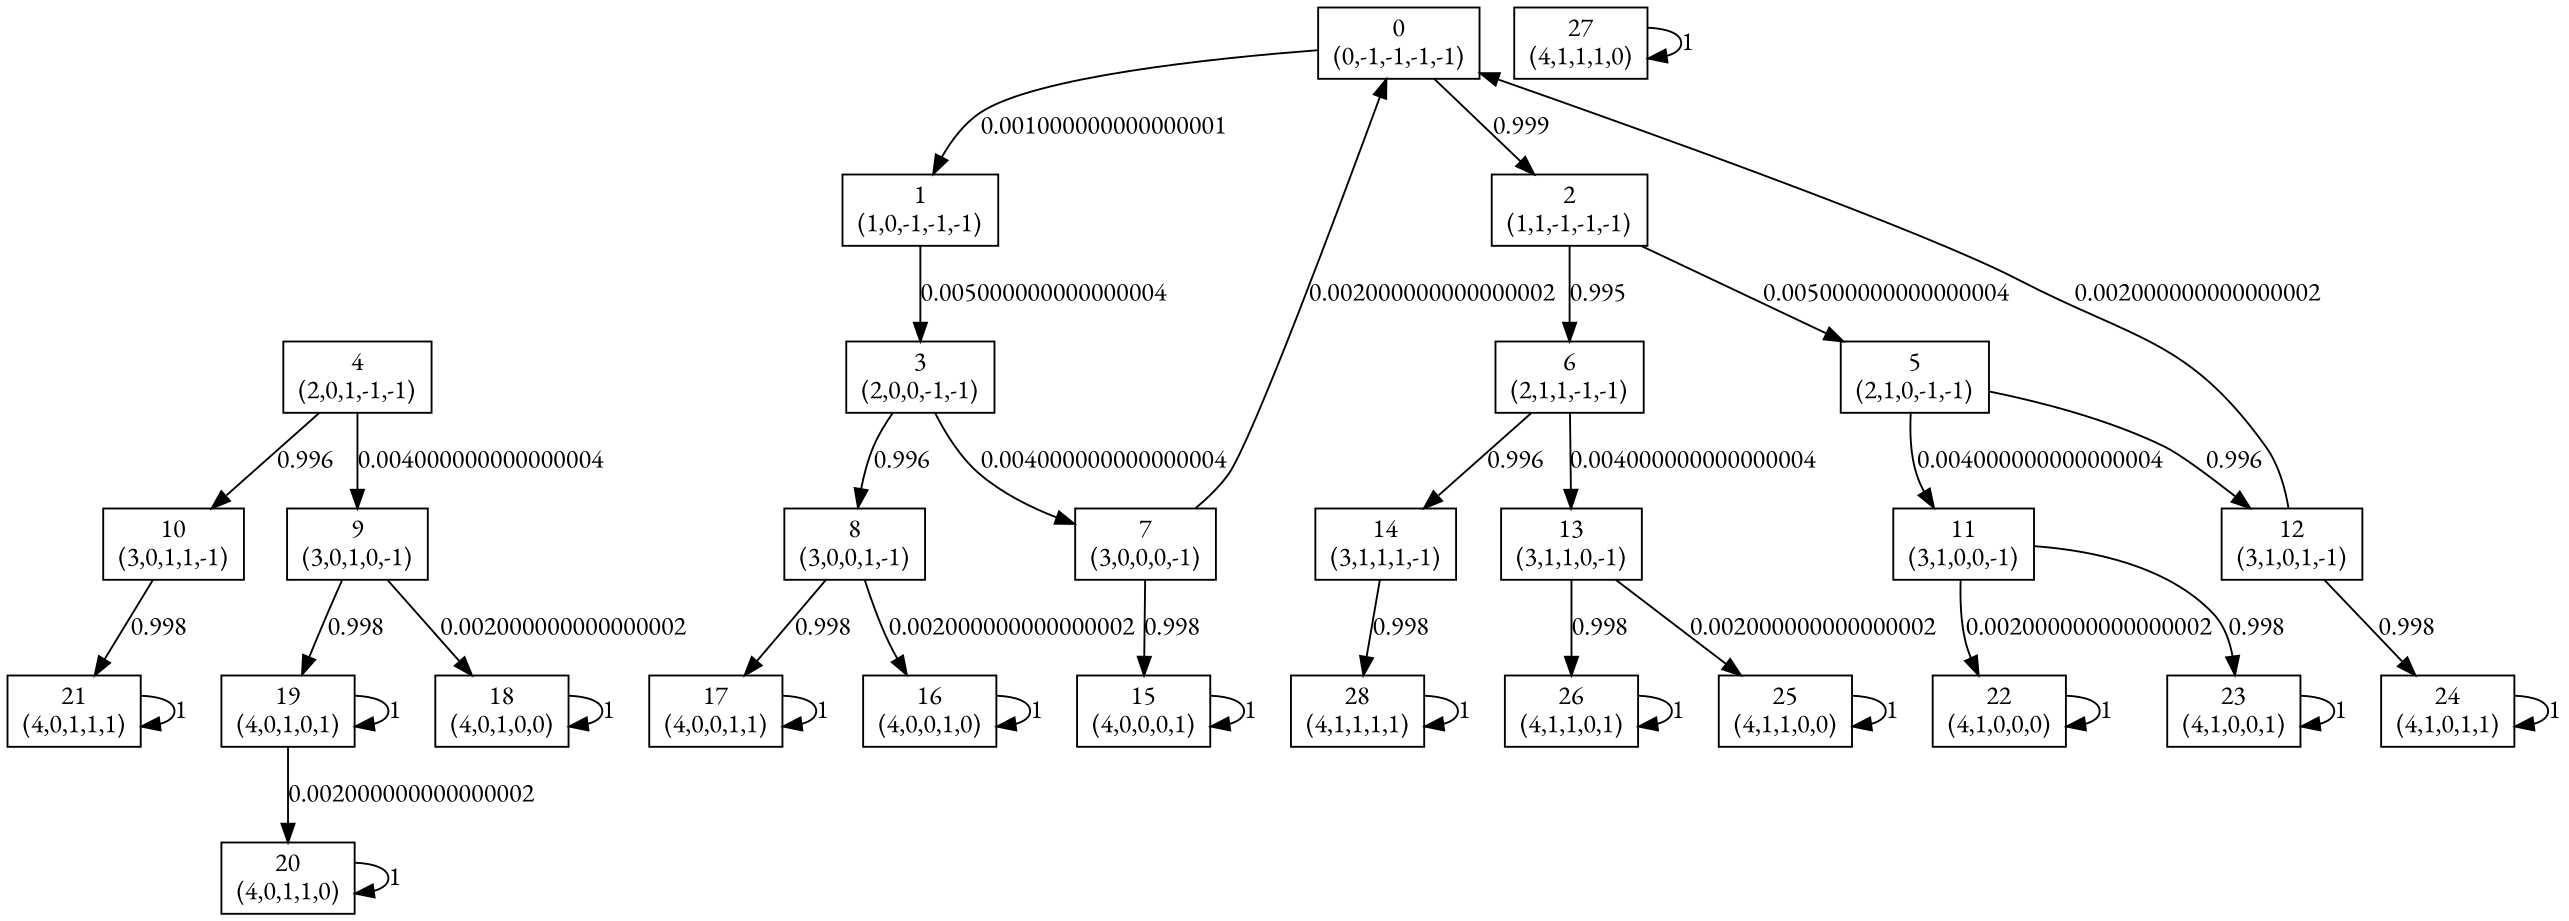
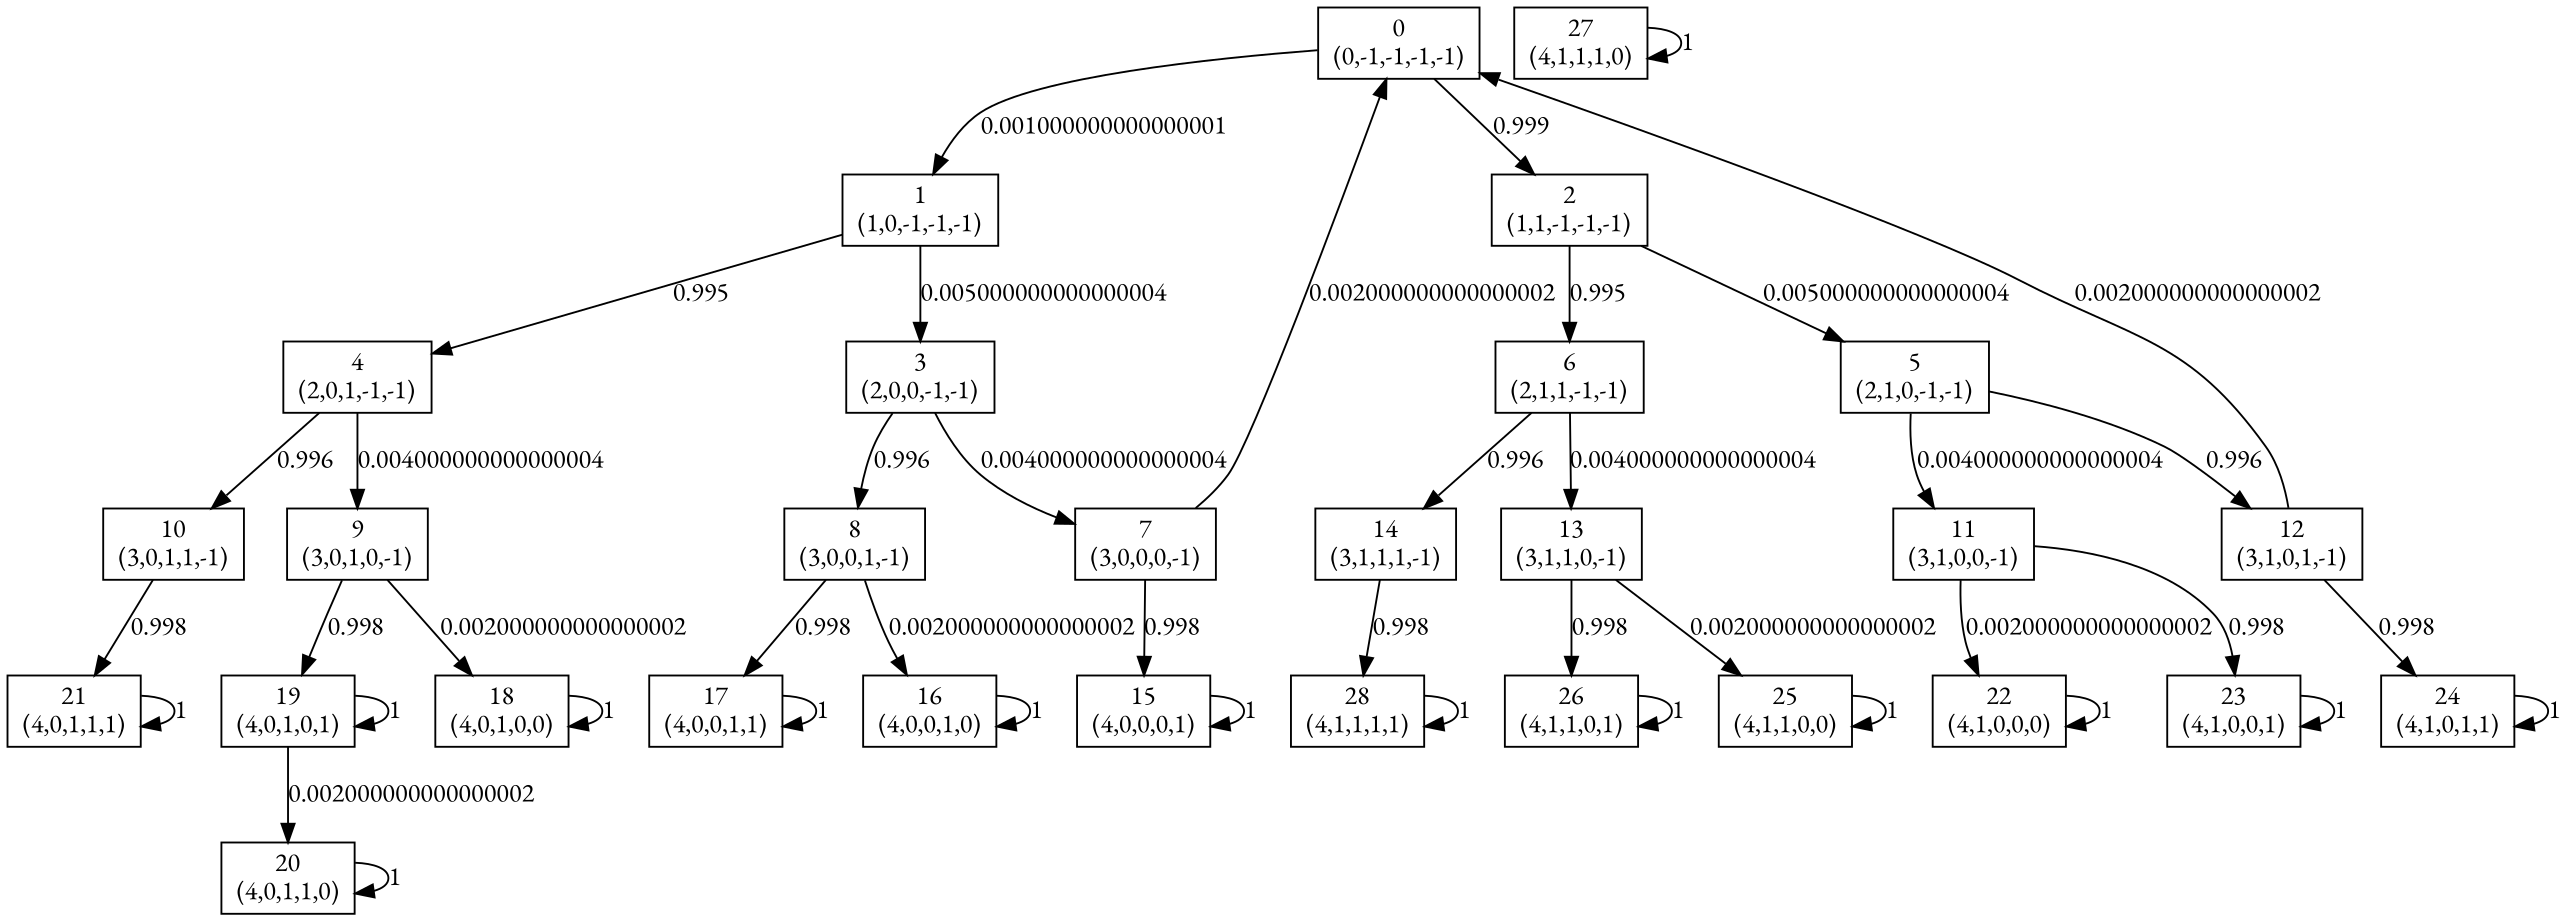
none -> (646, 291)
